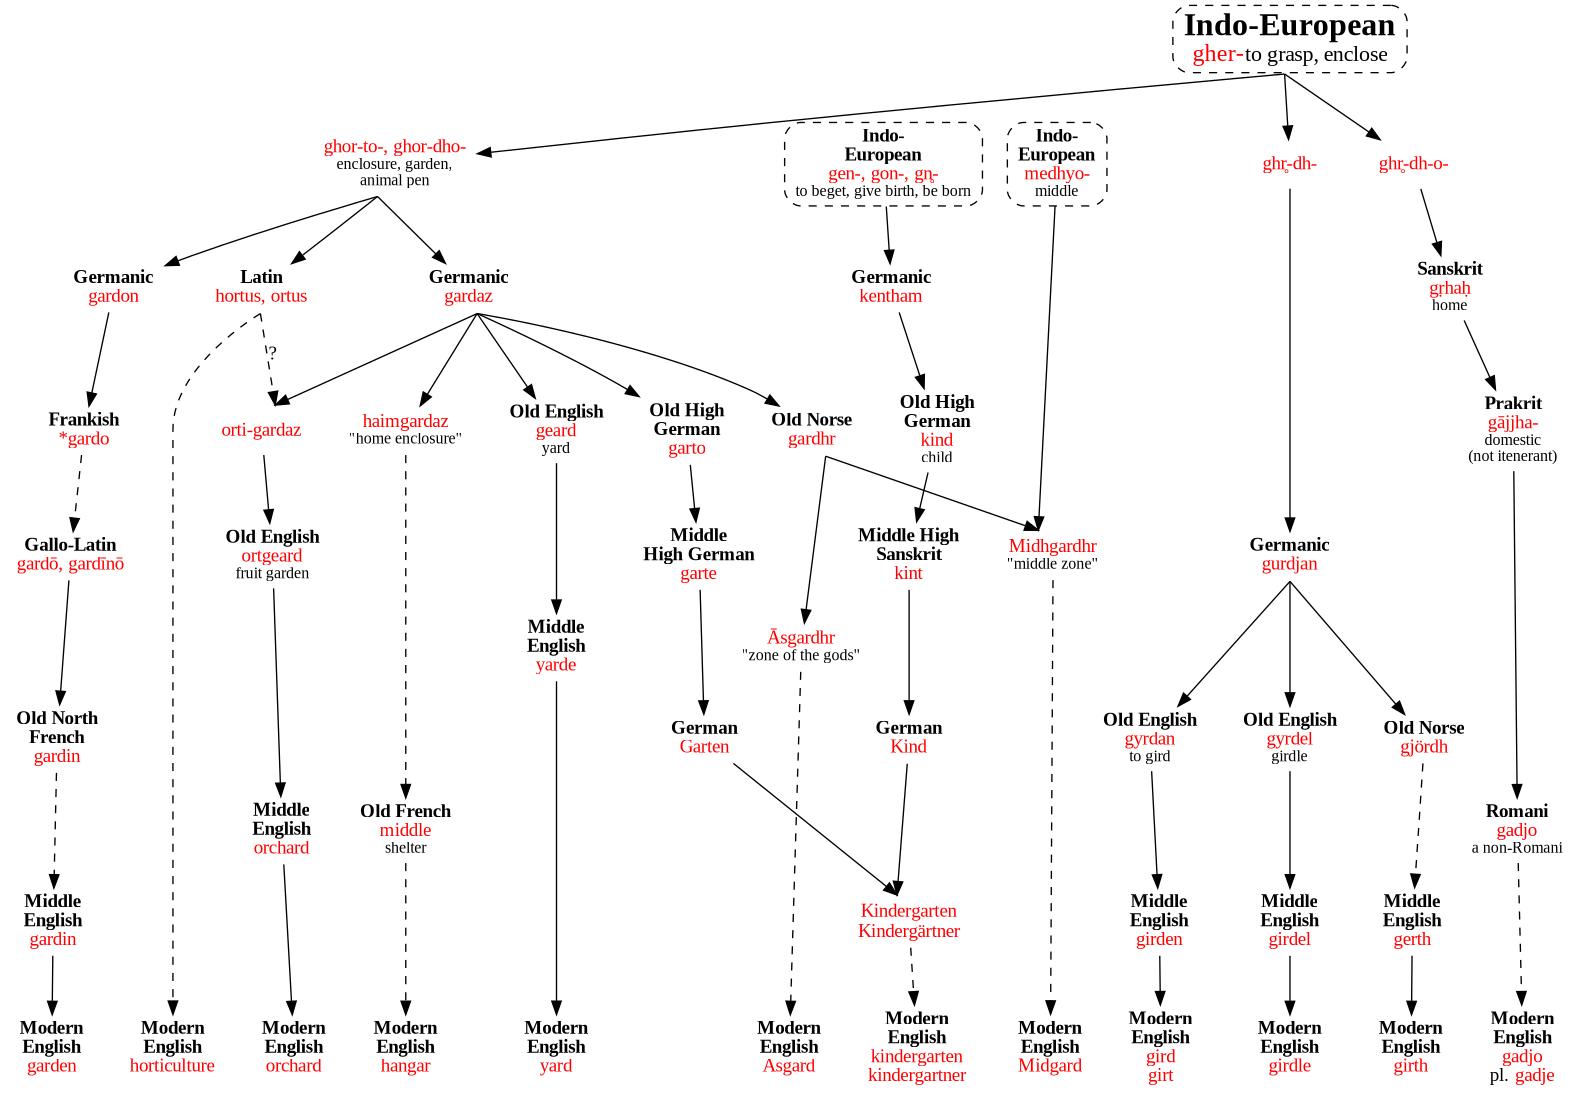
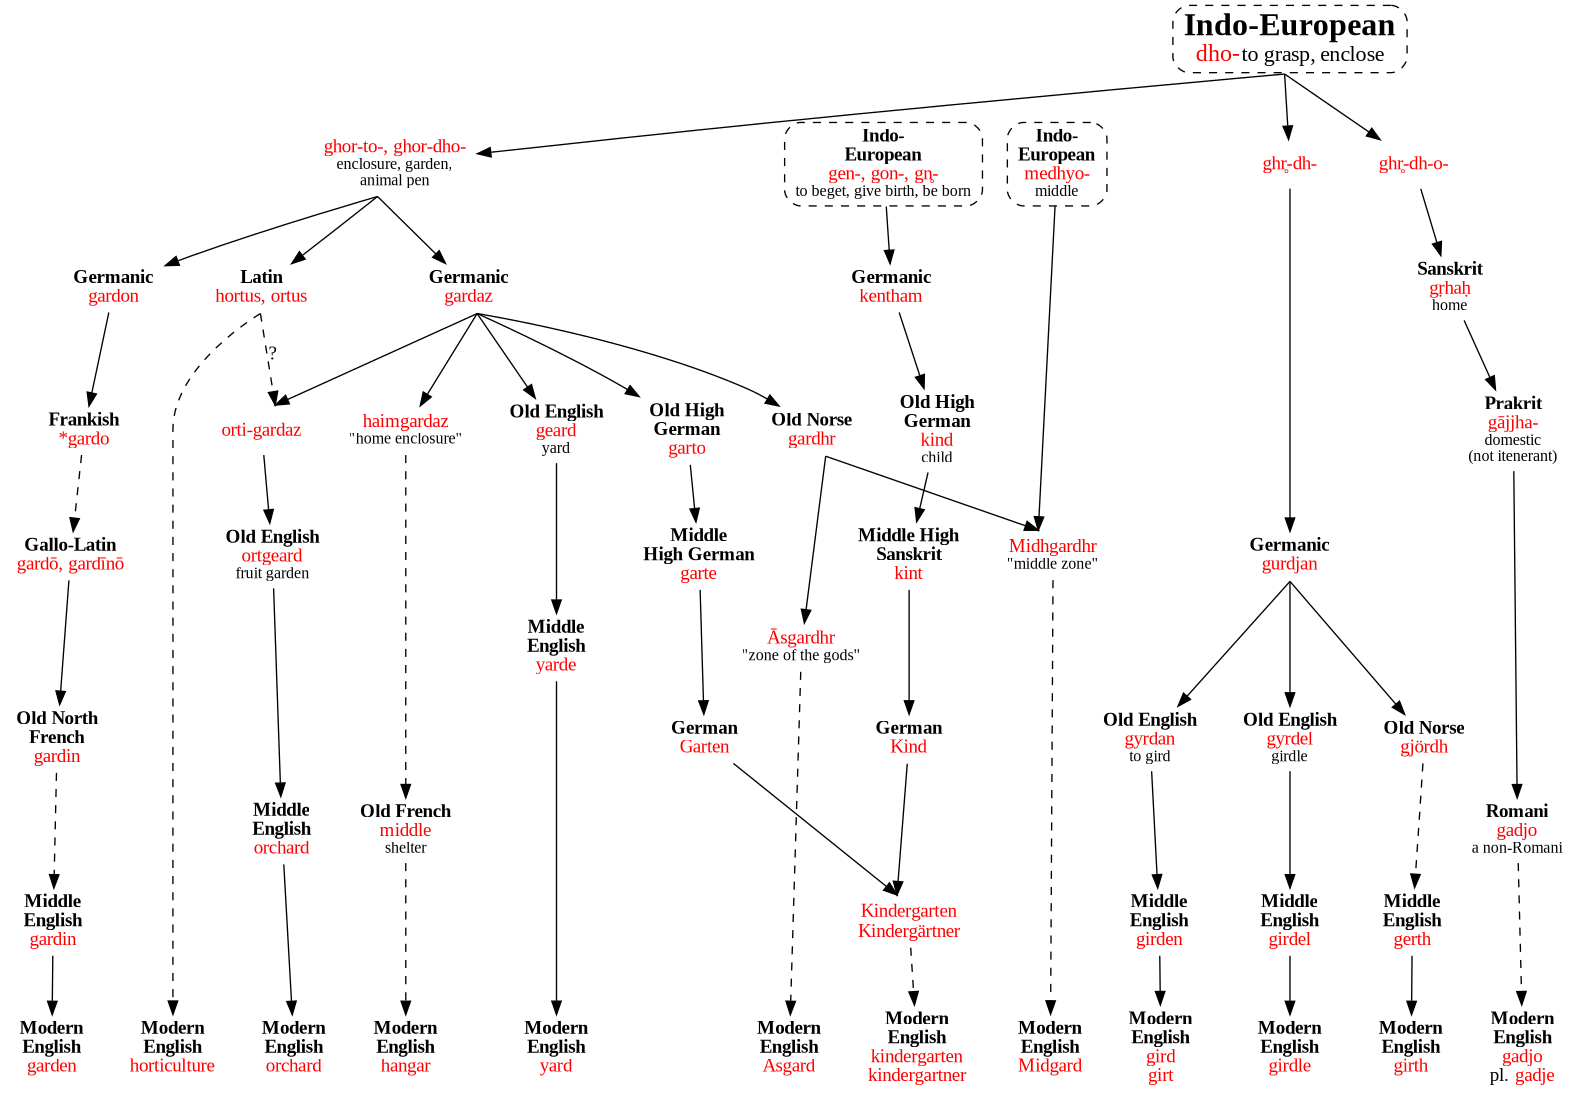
(1219, 54) -> (1219, 54)
